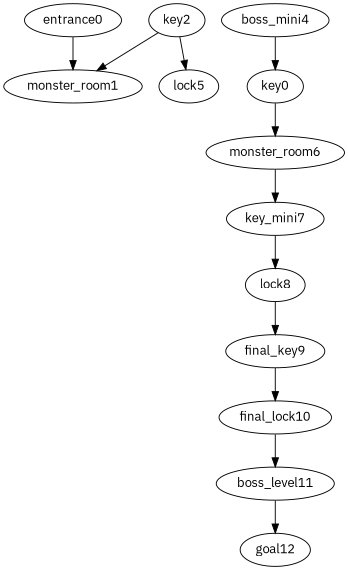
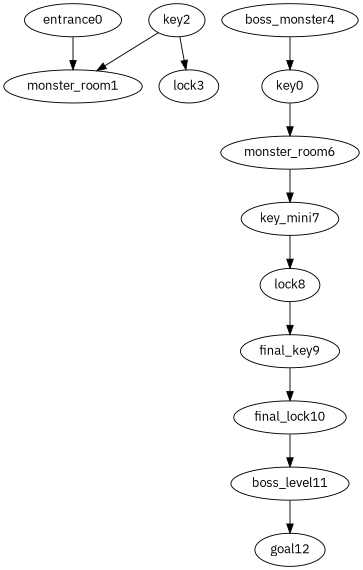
(275, 20) -> (290, 20)
(189, 86) -> (189, 86)
